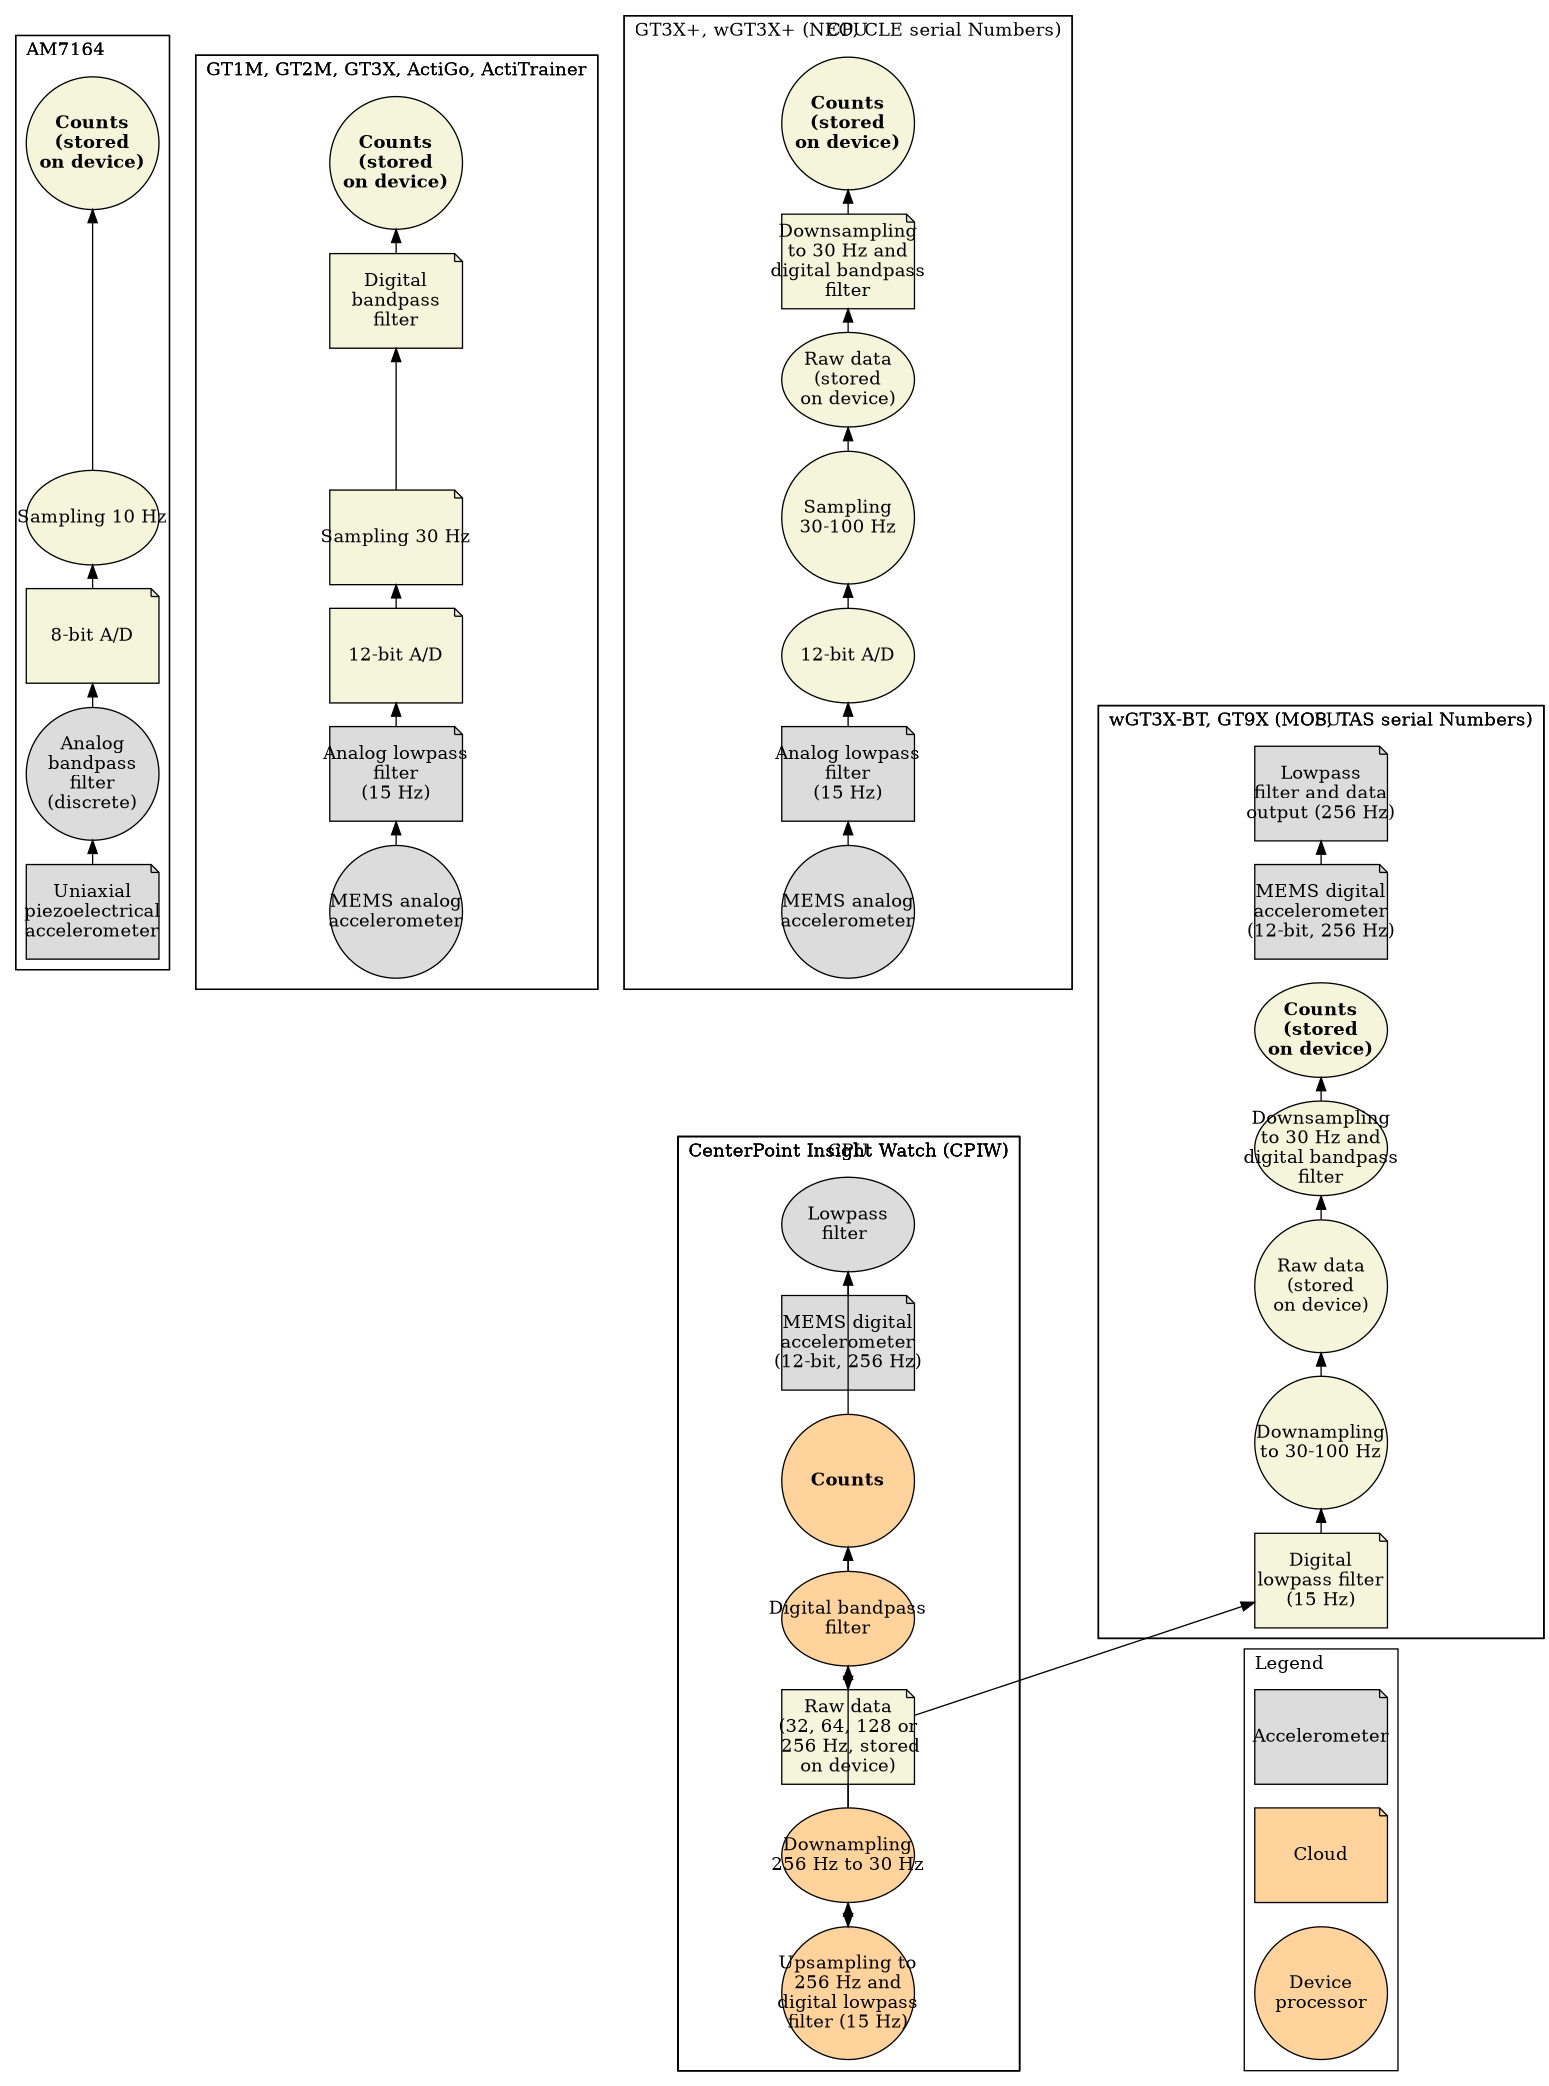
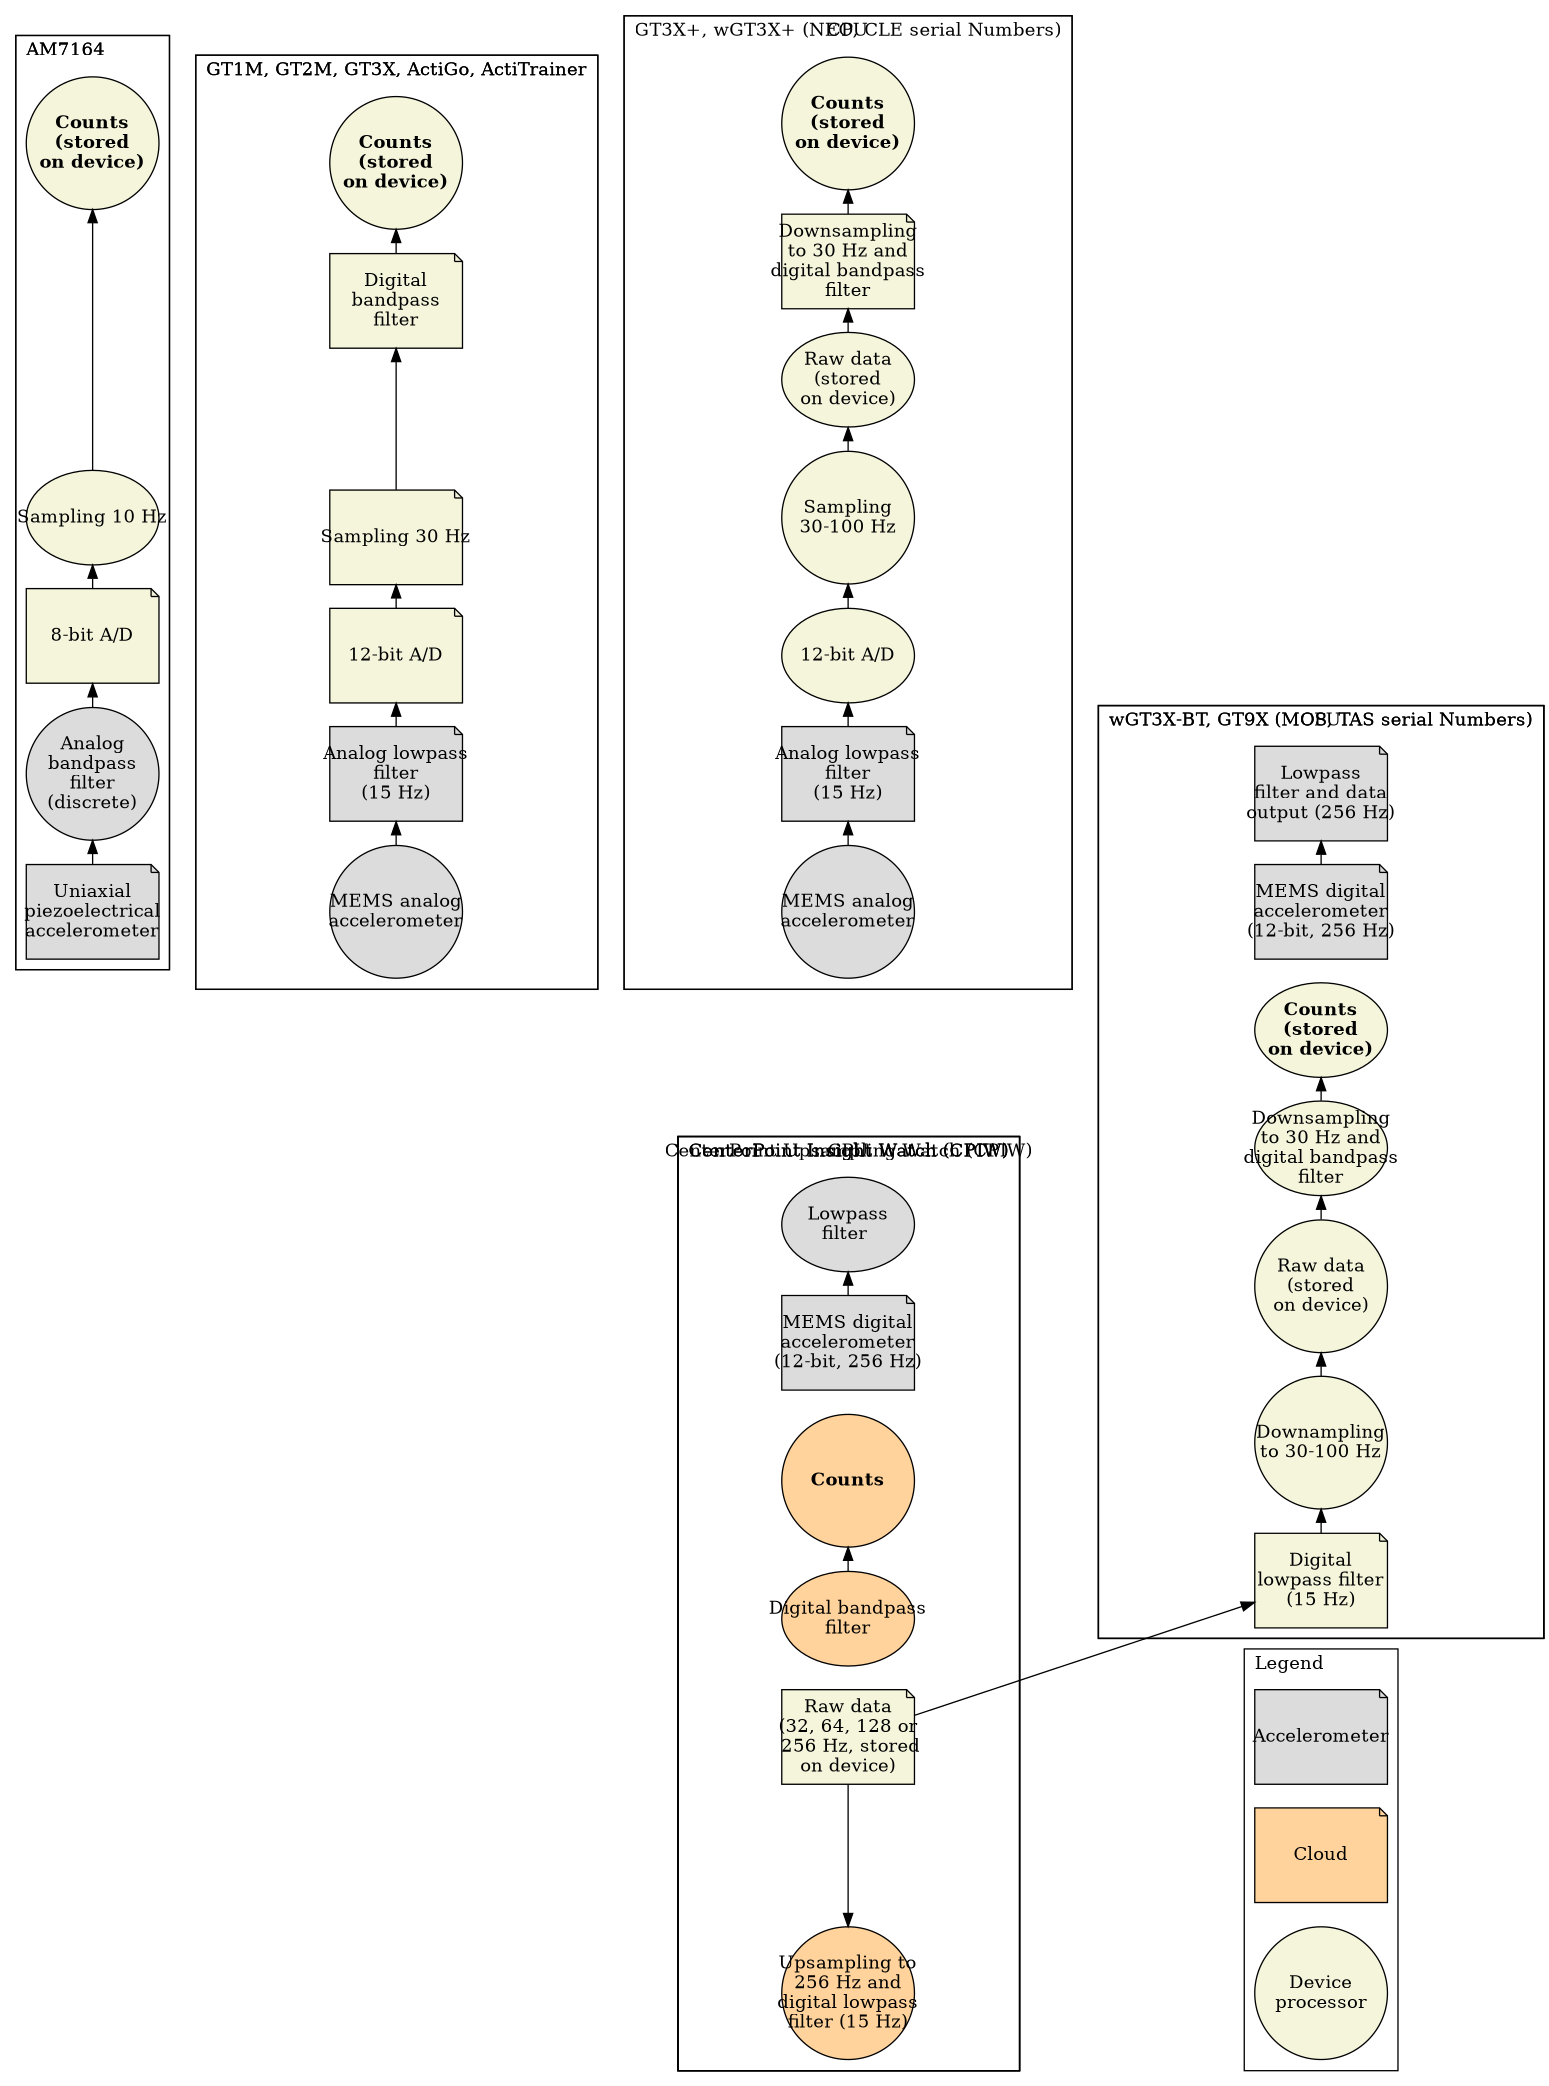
(849, 1152) -> (849, 1152)
(848, 1474) -> none
(848, 1855) -> none
(1321, 1993) -> (1321, 1993)
